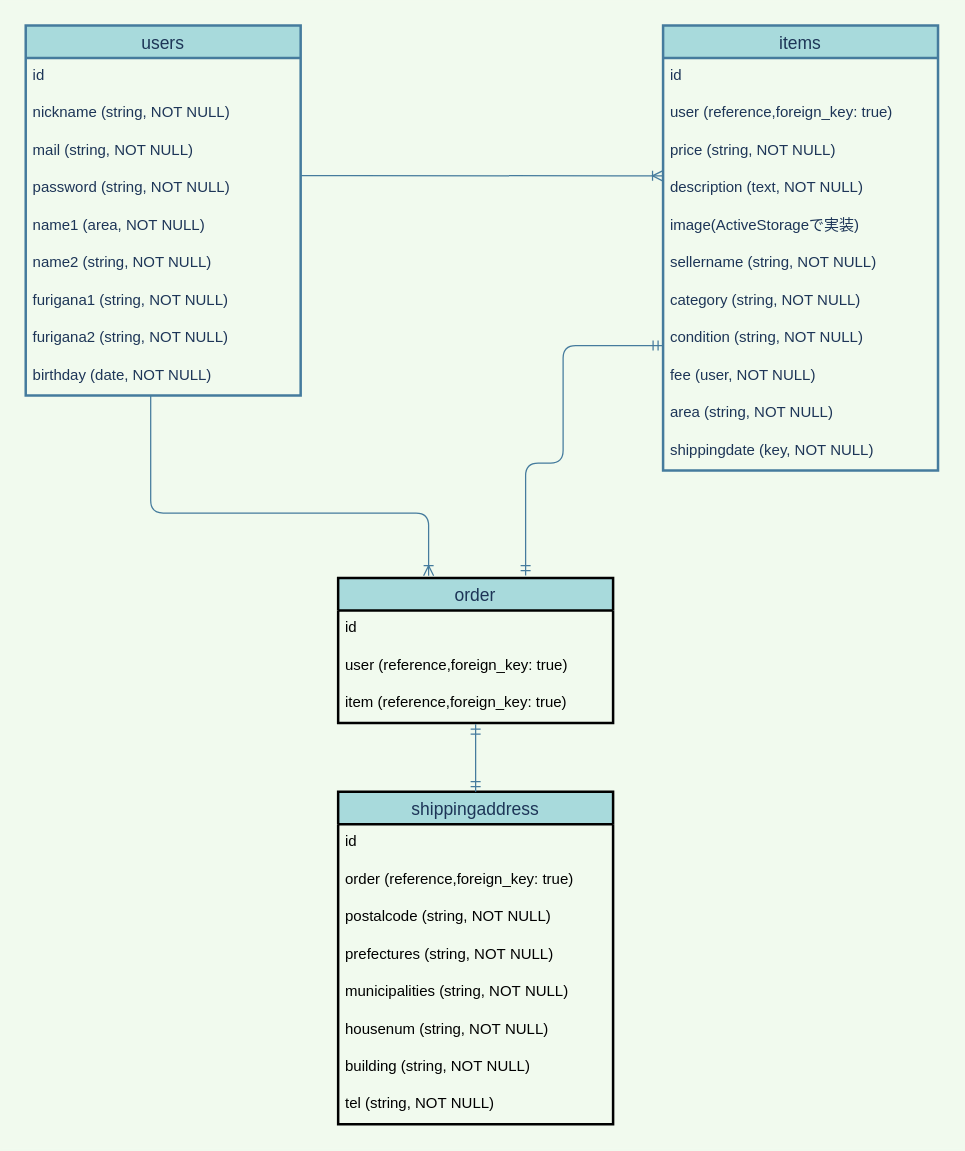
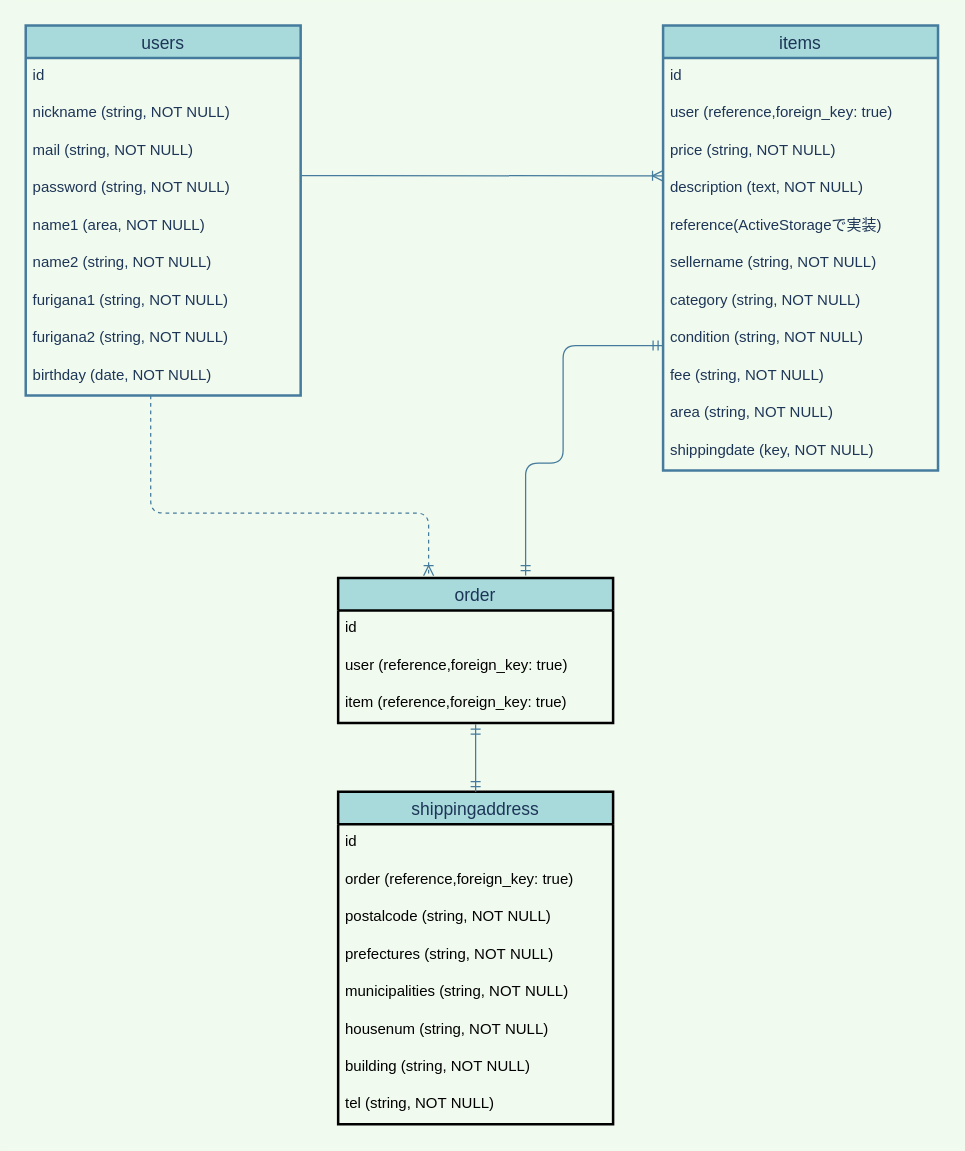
(773, 225) -> (791, 225)
(748, 375) -> (755, 375)
(263, 513) -> (263, 513)
